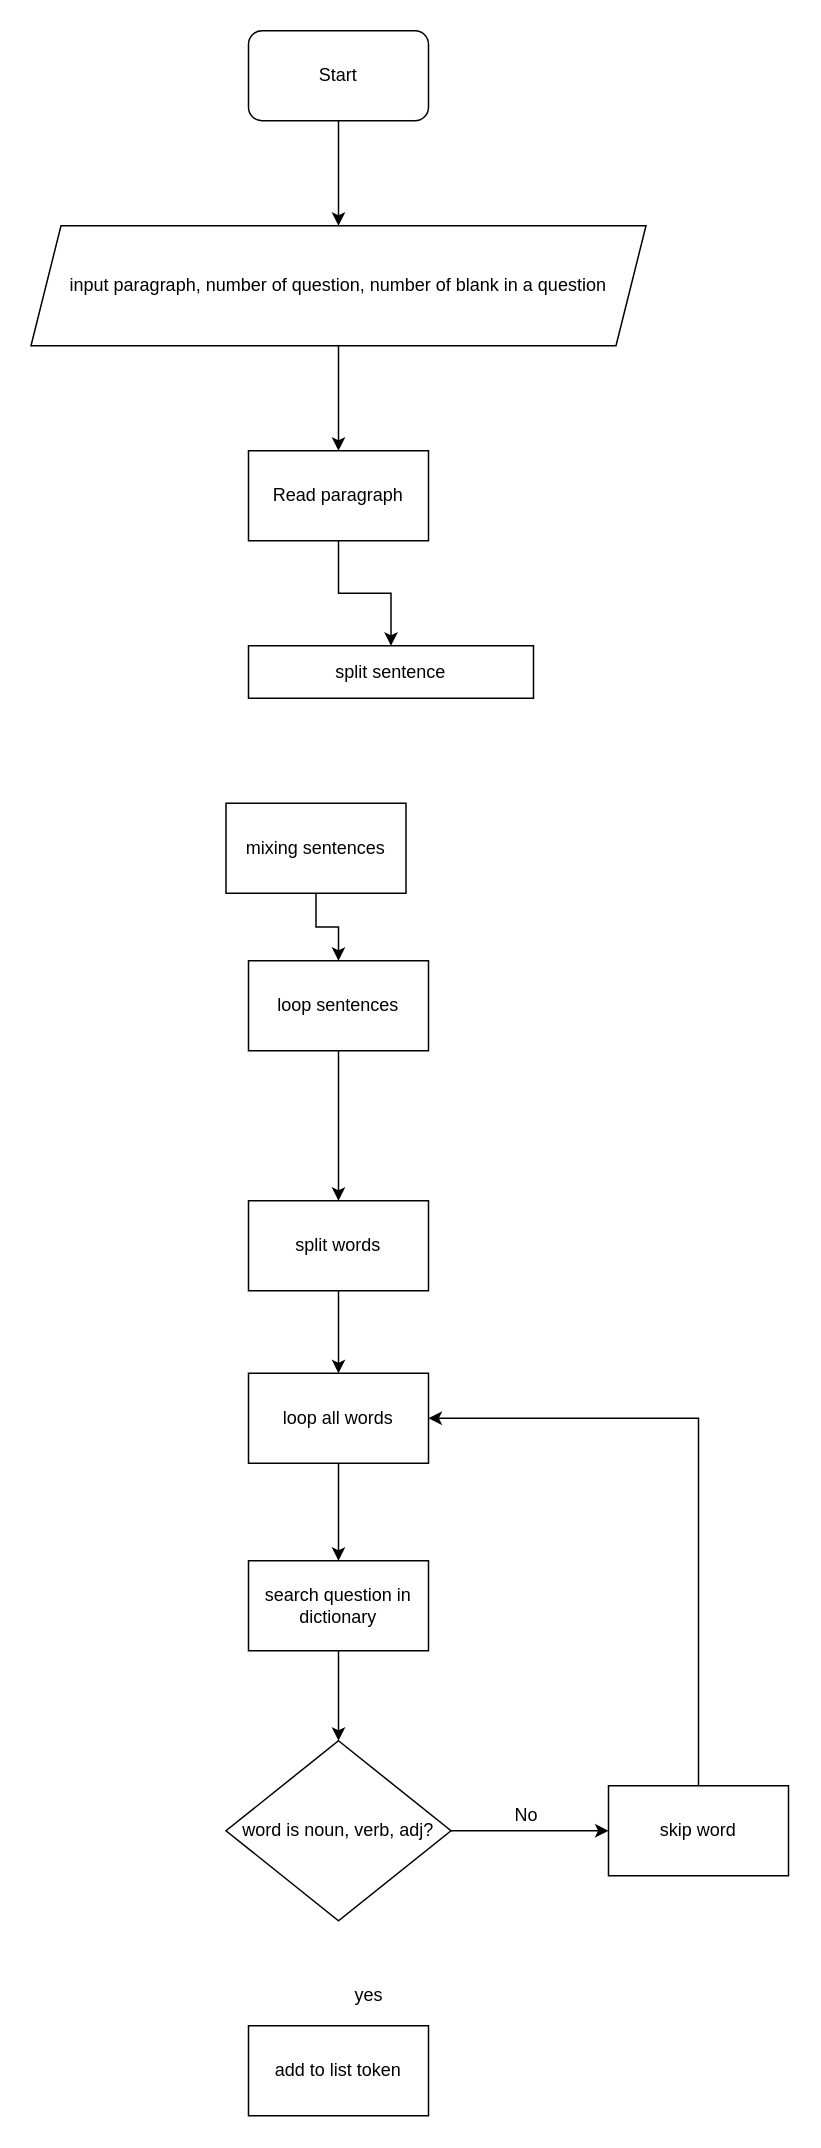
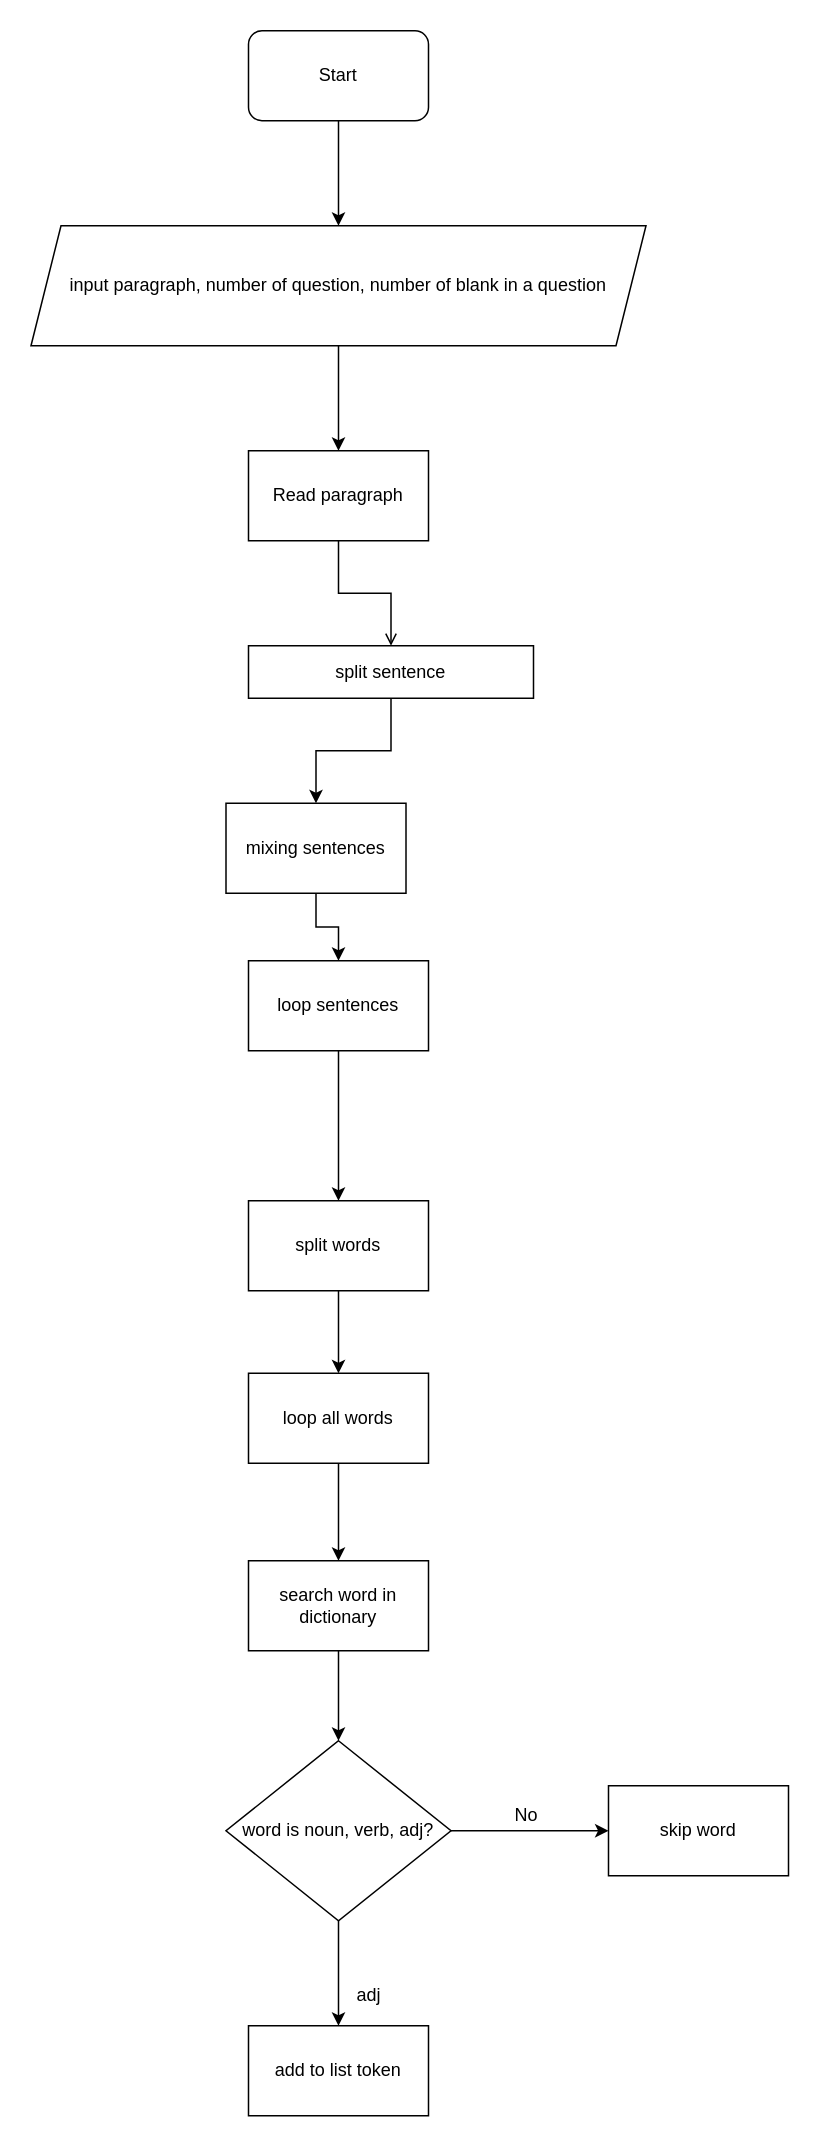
(391, 634) -> (391, 636)
none -> (359, 751)
(698, 1472) -> none
(338, 1606) -> (338, 1606)
none -> (338, 1968)
(369, 1996) -> (369, 1996)
